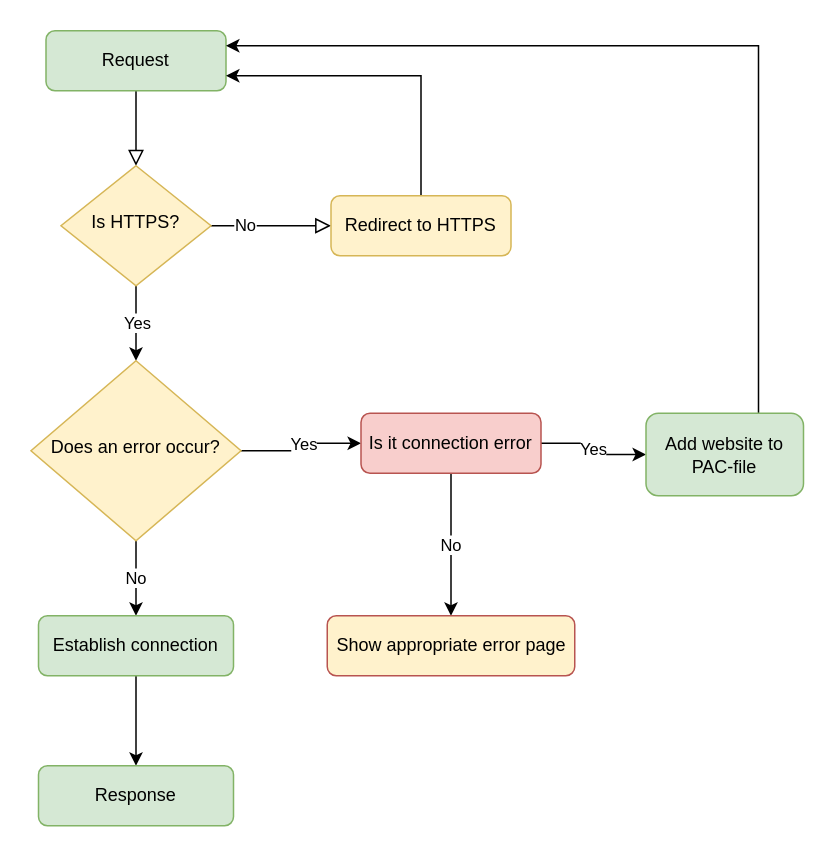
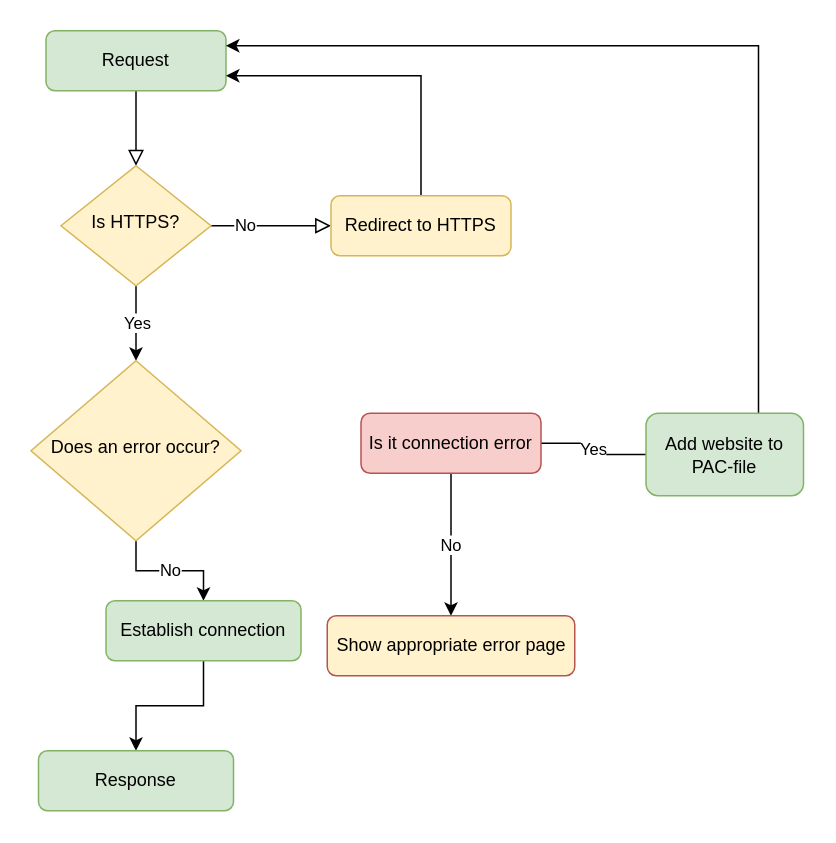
(298, 451) -> none
(634, 455) -> (639, 455)
(136, 646) -> (203, 631)
(136, 796) -> (136, 781)
